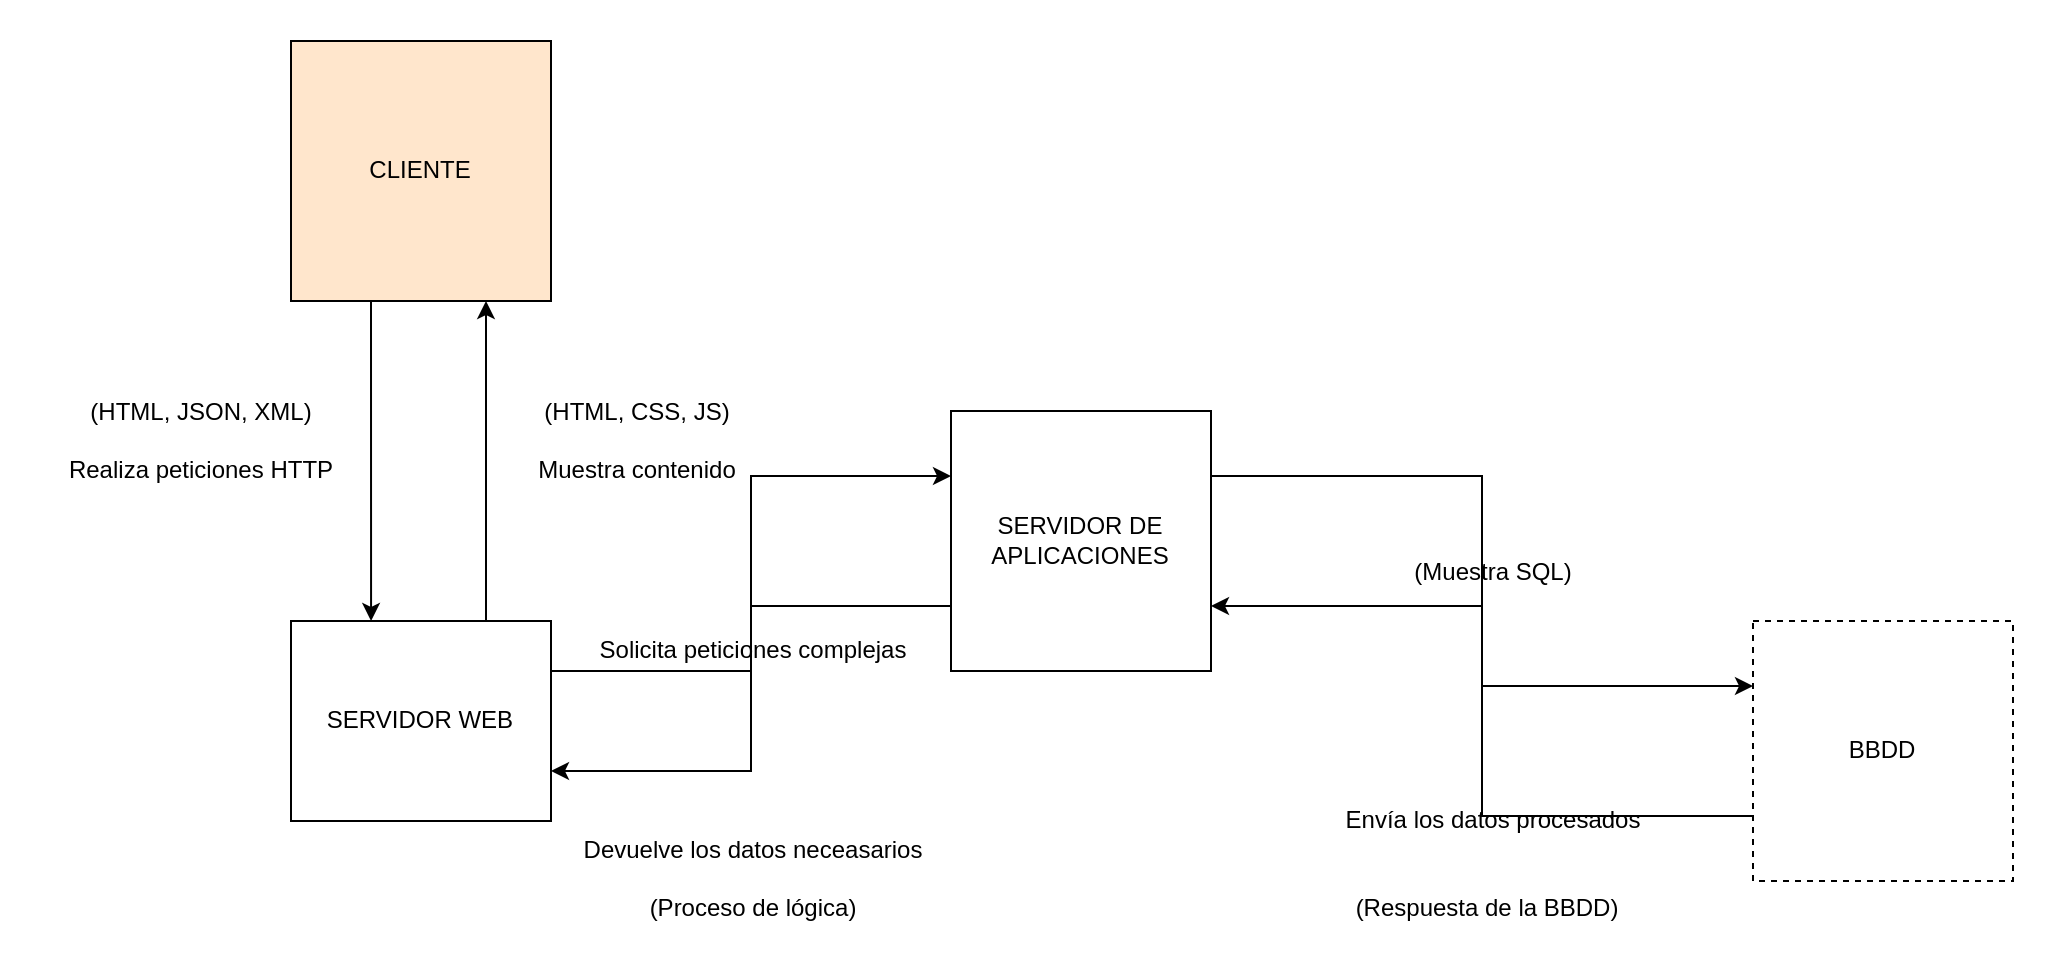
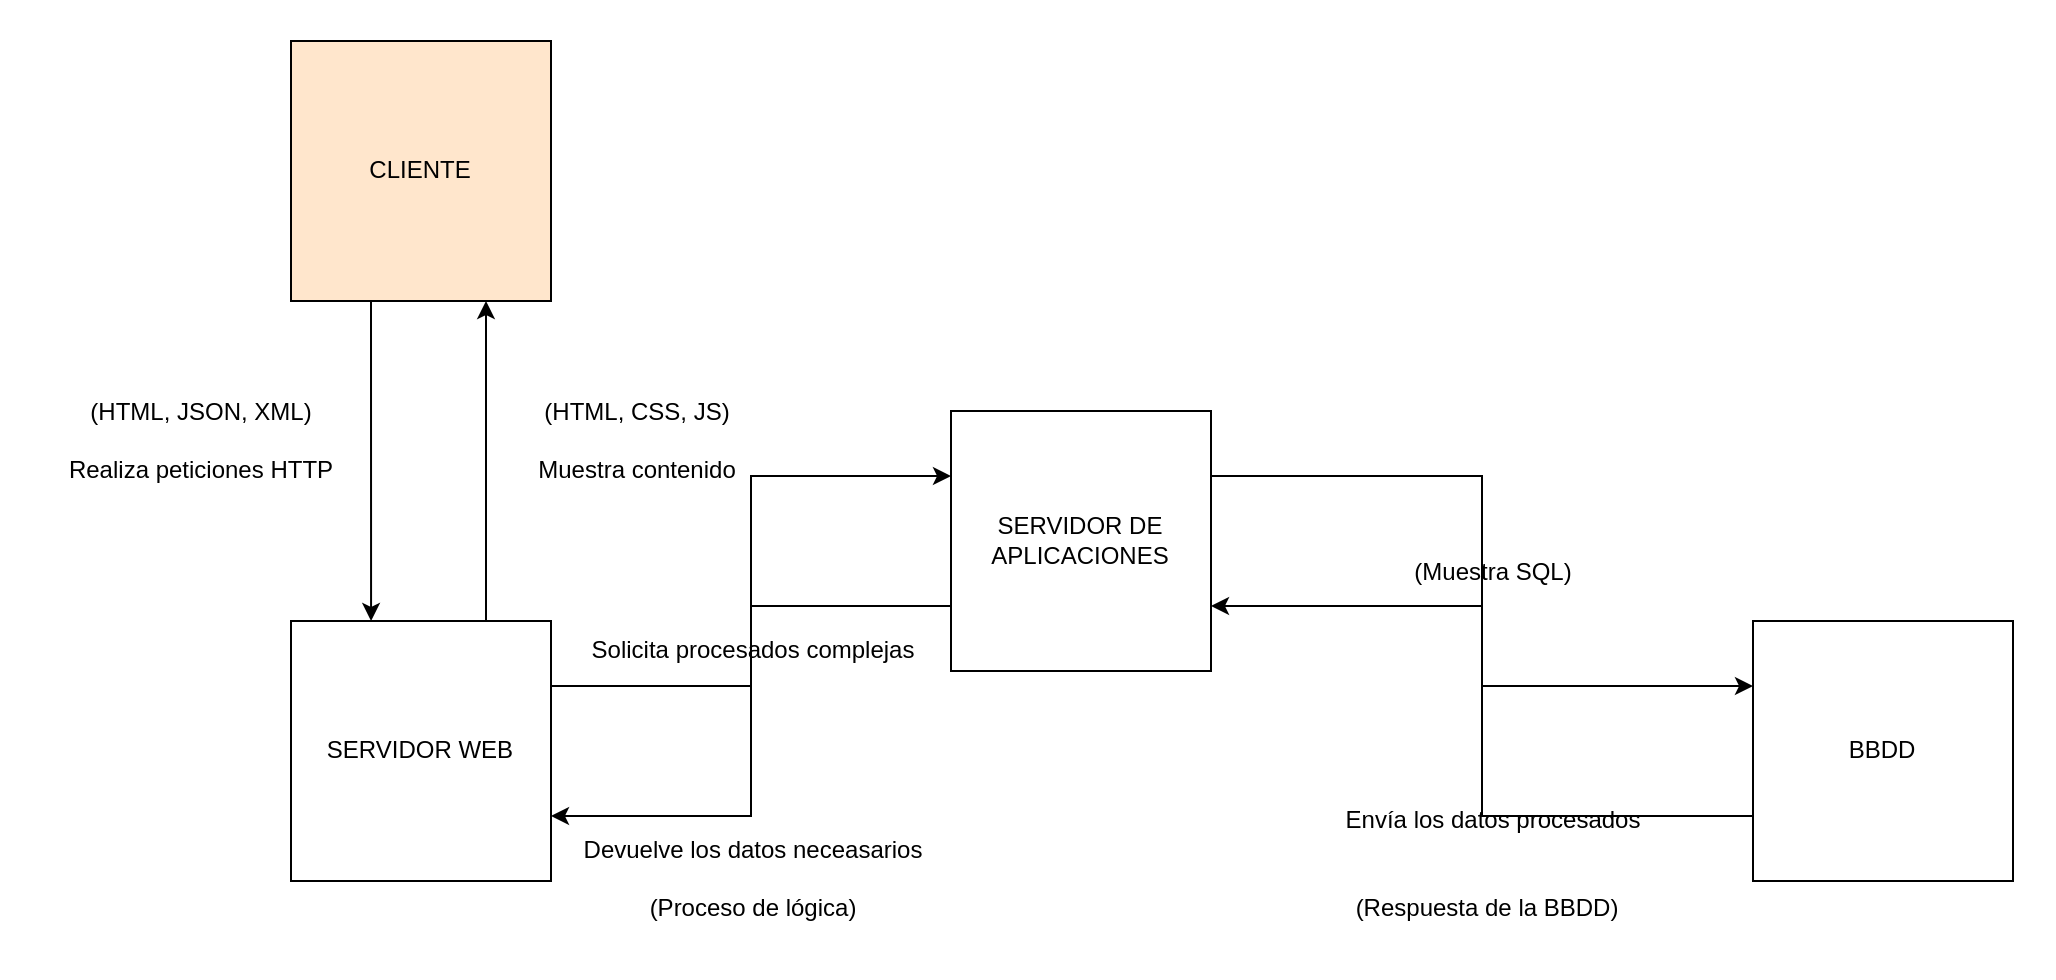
(754, 651) -> (754, 651)
(421, 721) -> (421, 751)
(1883, 751) -> (1883, 751)
